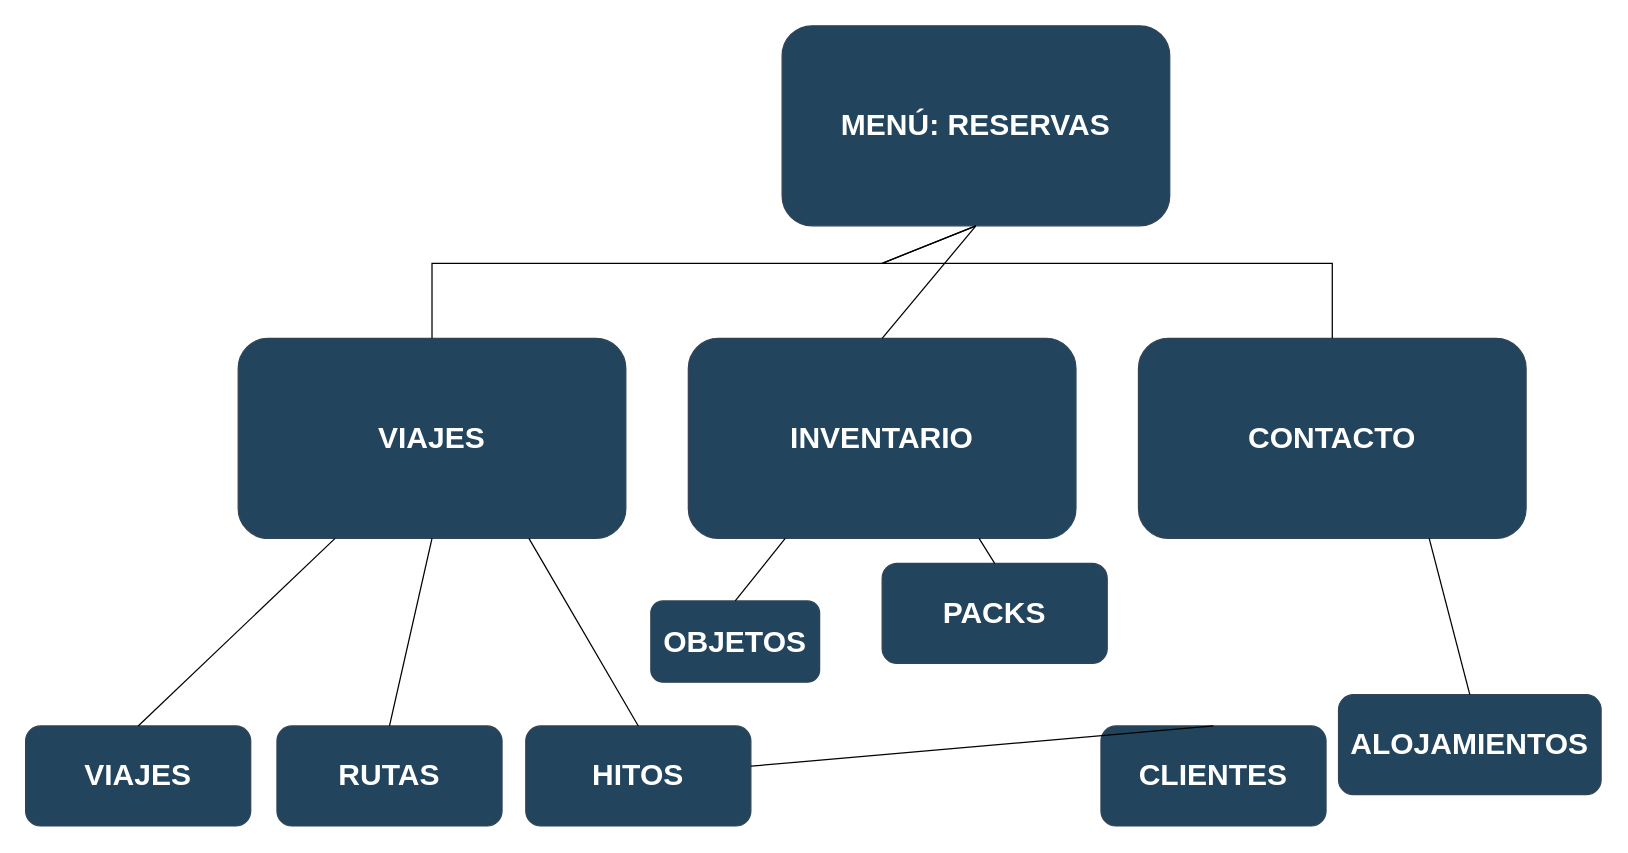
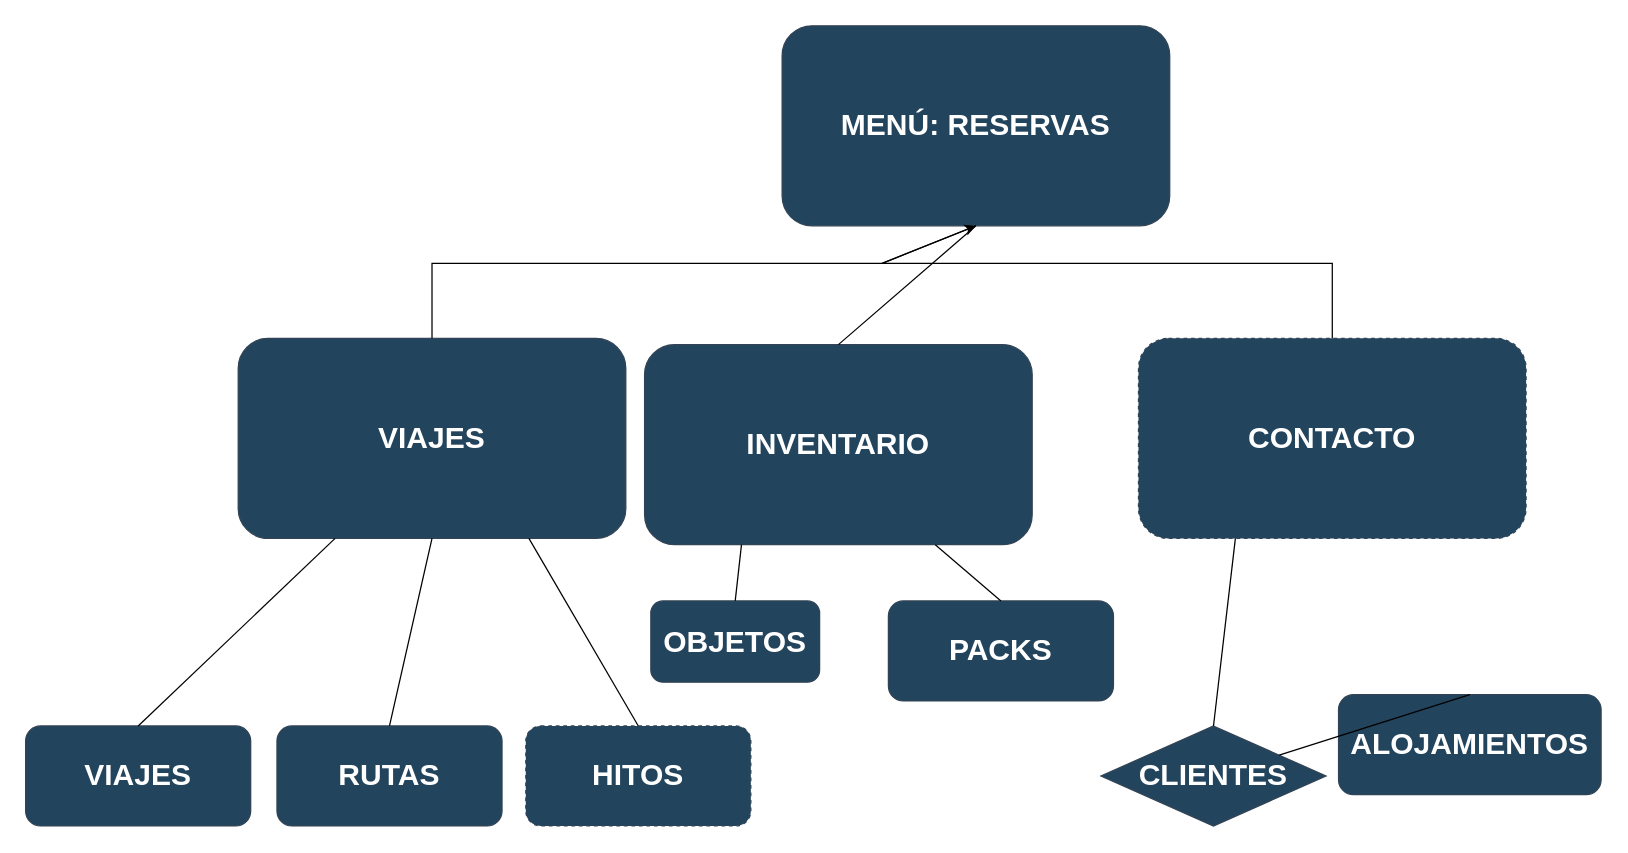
(928, 263) -> (928, 263)
(882, 438) -> (838, 444)
(1332, 438) -> (1332, 438)
(994, 613) -> (1001, 651)
(1449, 617) -> (1309, 745)
(982, 746) -> (1224, 632)
(638, 776) -> (638, 776)
(1213, 776) -> (1213, 776)
